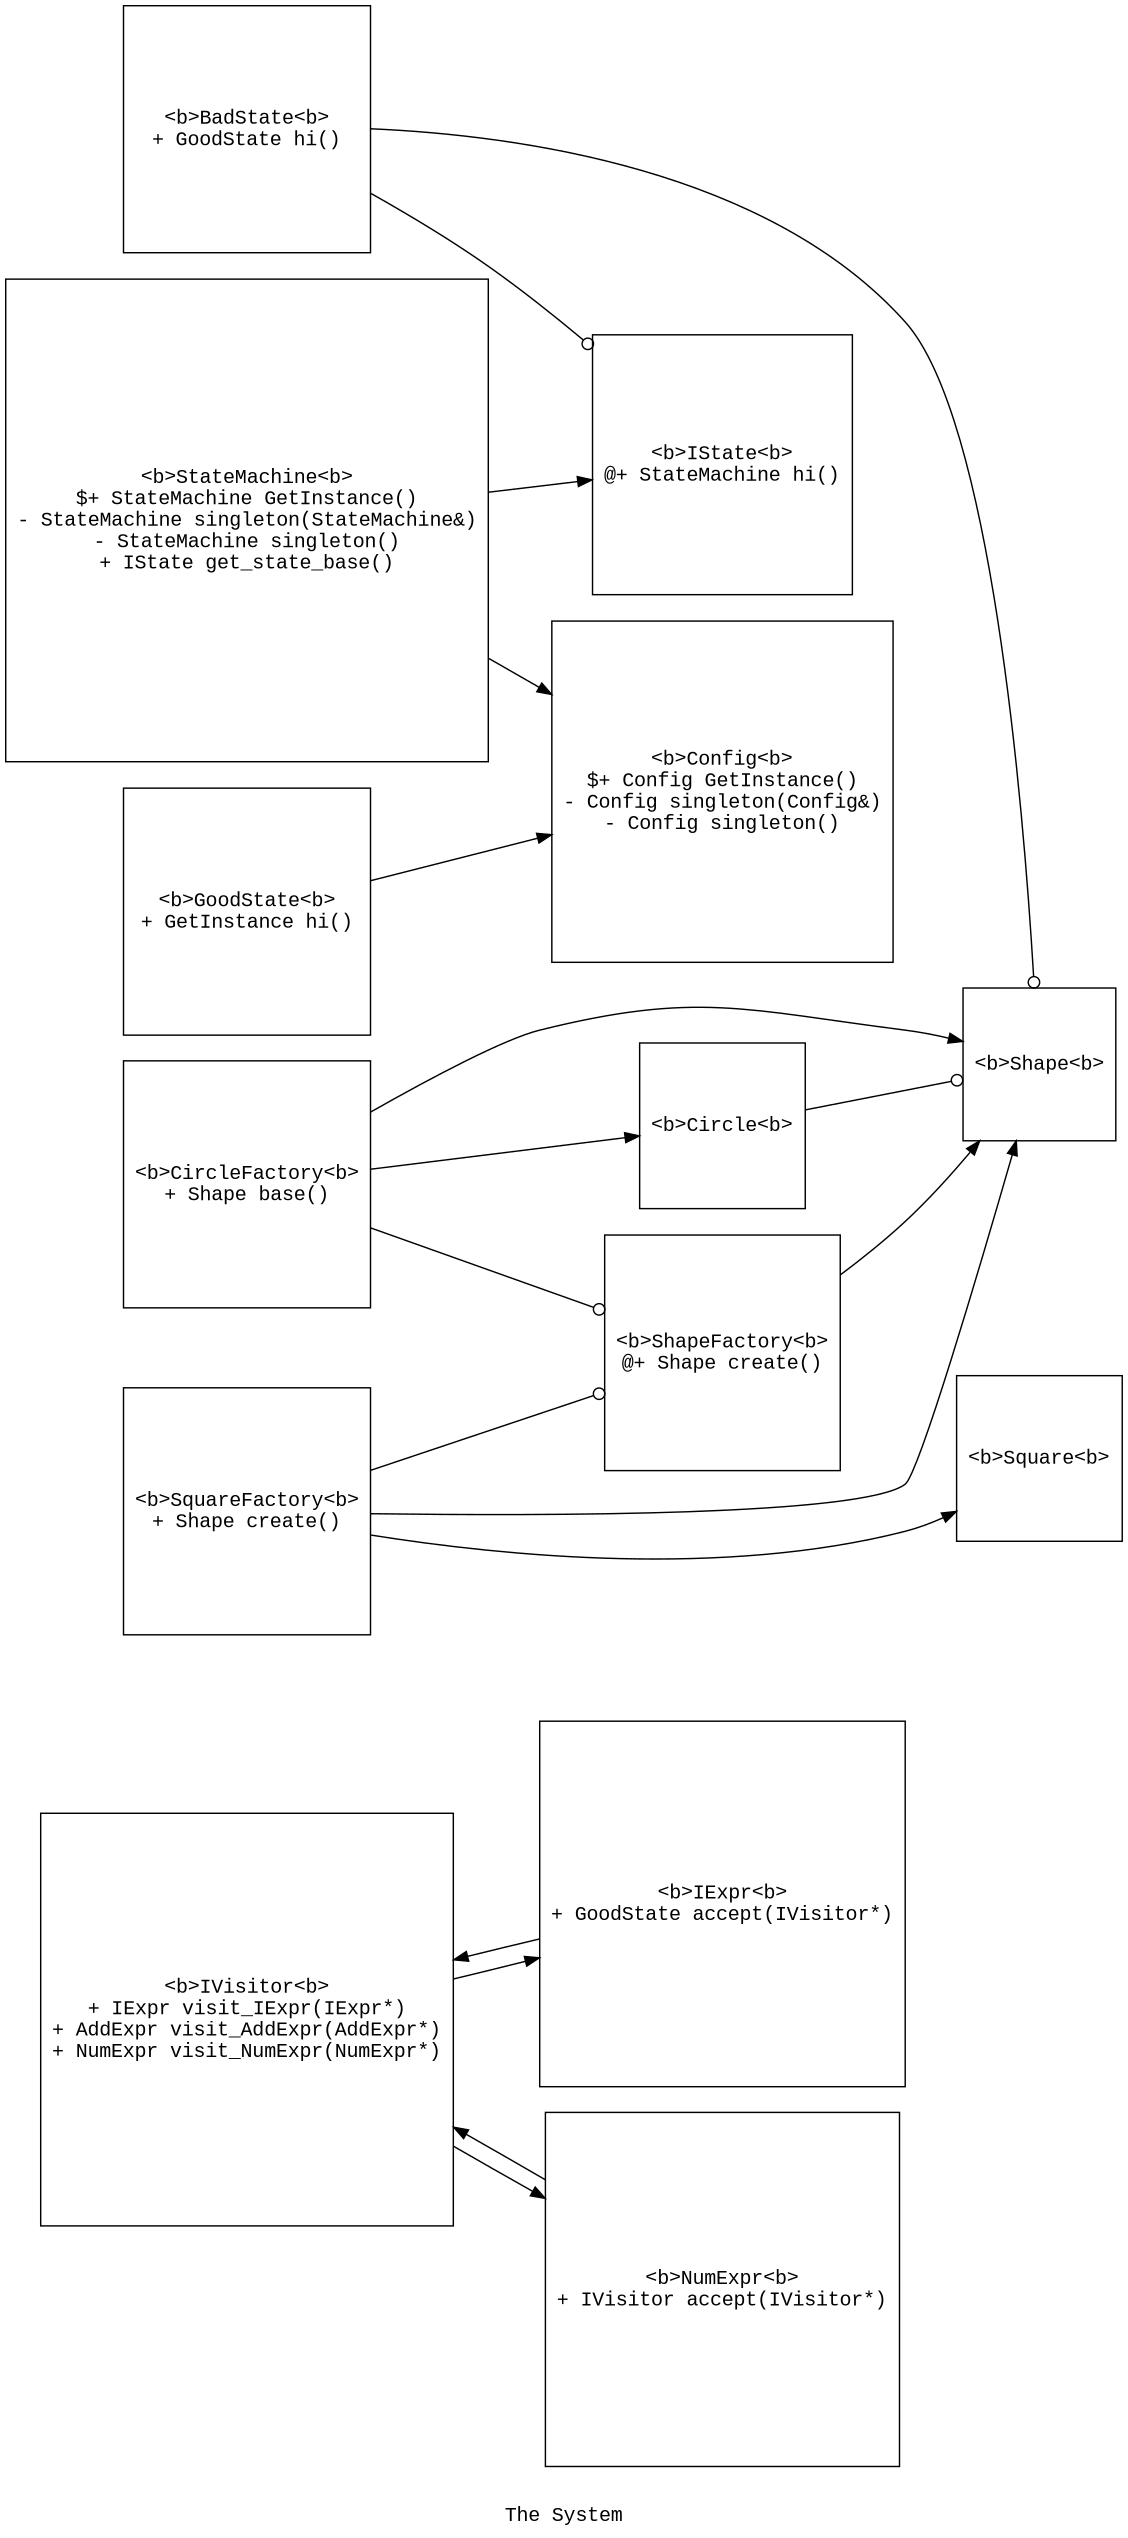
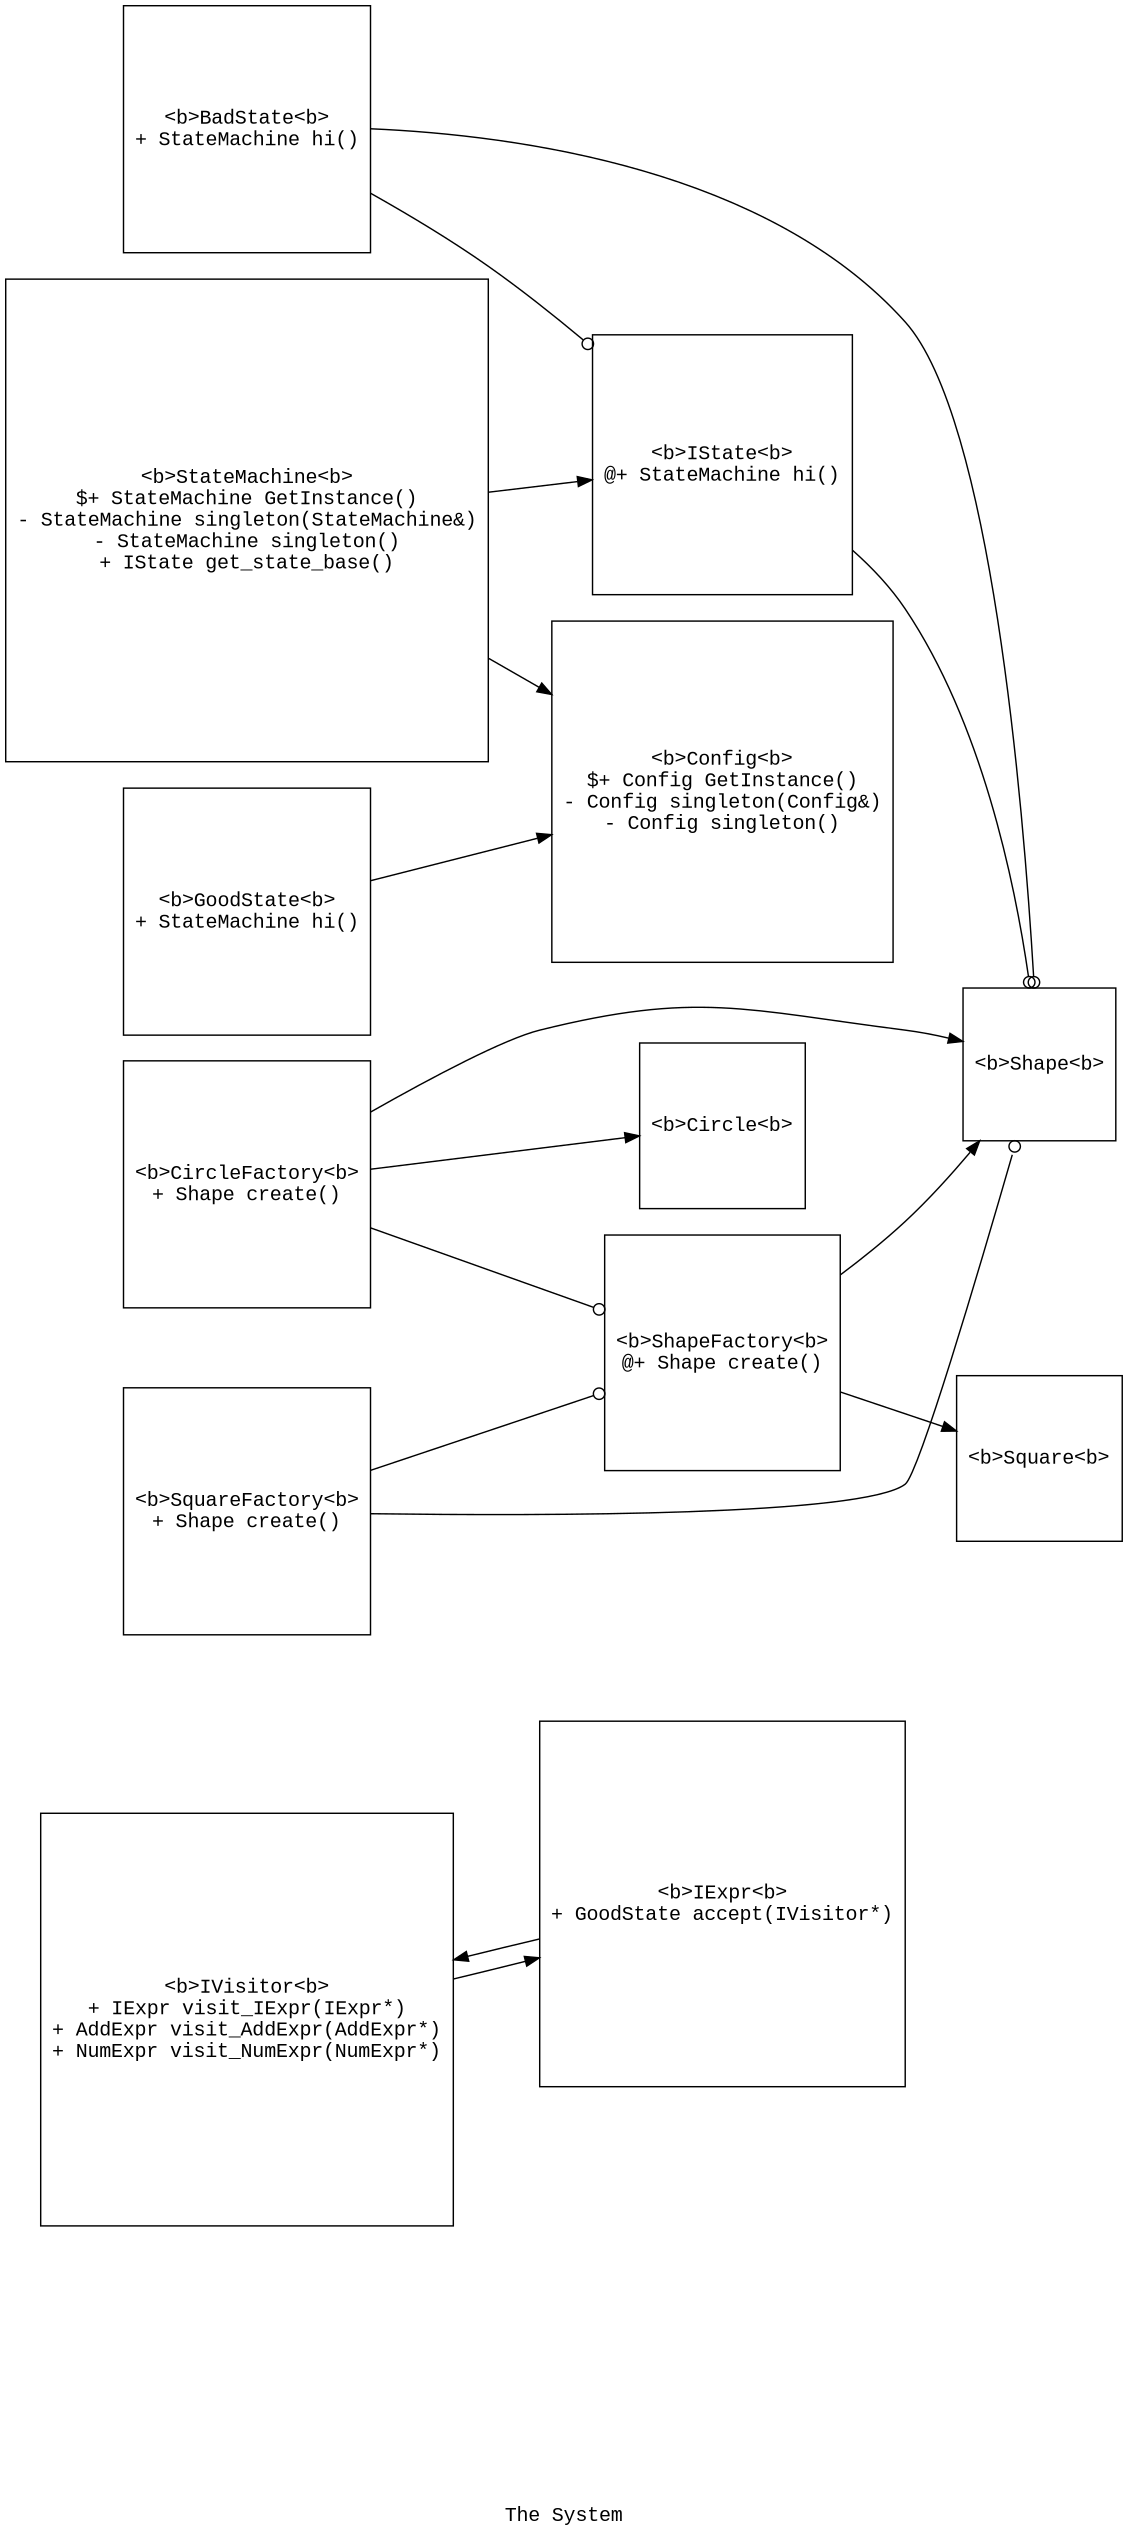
(247, 129) -> (247, 129)
(247, 912) -> (247, 912)
(878, 1096) -> (974, 749)
(247, 1184) -> (247, 1184)
(812, 1504) -> (812, 1504)
(659, 1559) -> (892, 1409)
(722, 2289) -> none
